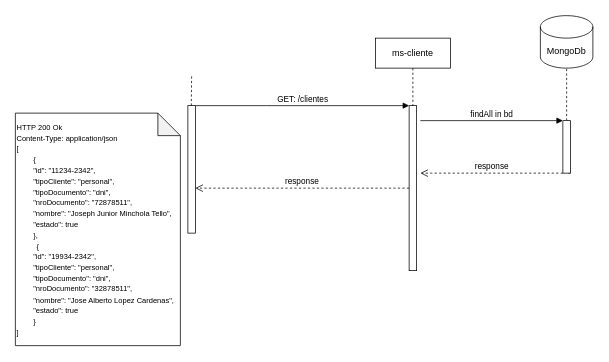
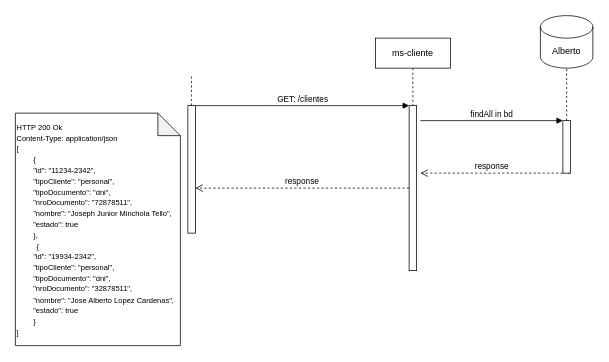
(567, 51) -> (567, 51)
